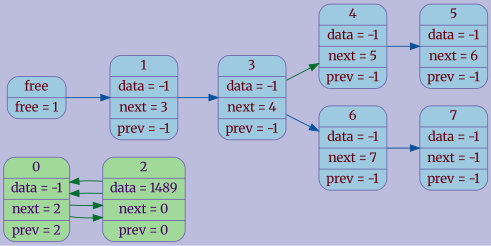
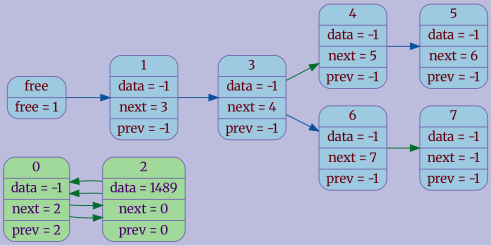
(399, 148) -> (399, 148)
